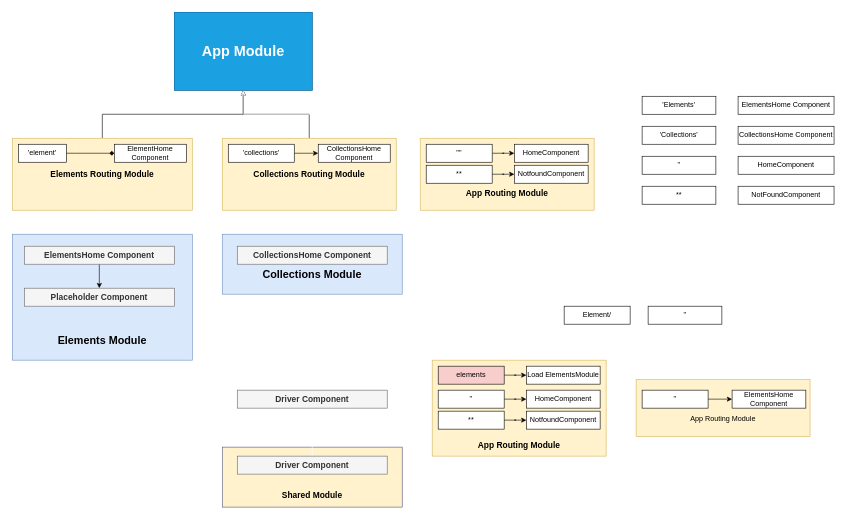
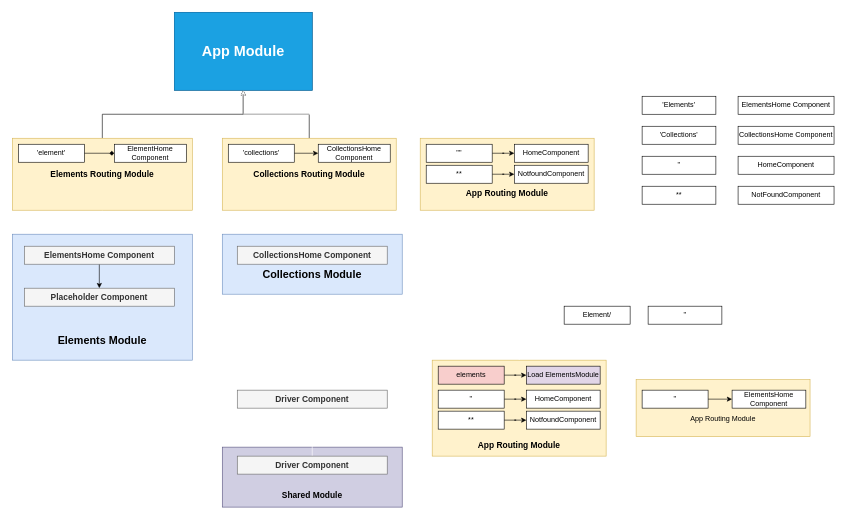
(42, 153) -> (51, 153)
(563, 375) -> (563, 375)
(312, 477) -> (312, 477)
